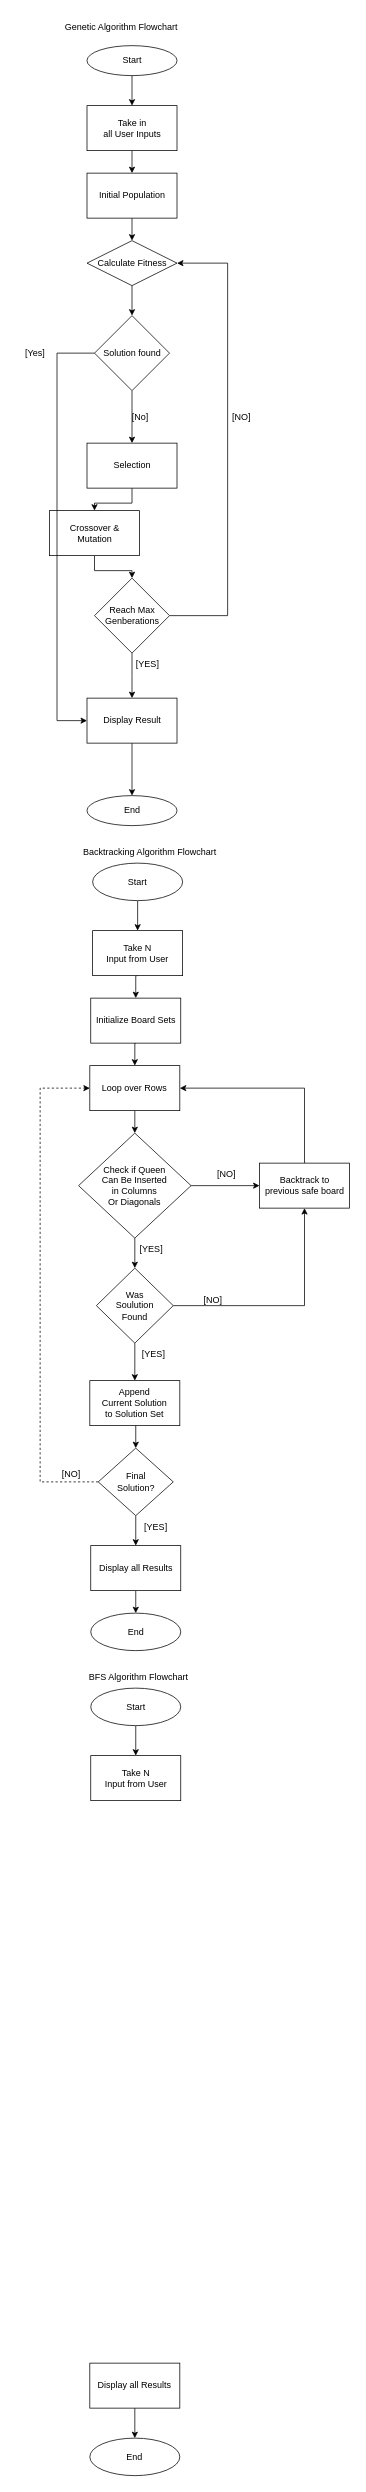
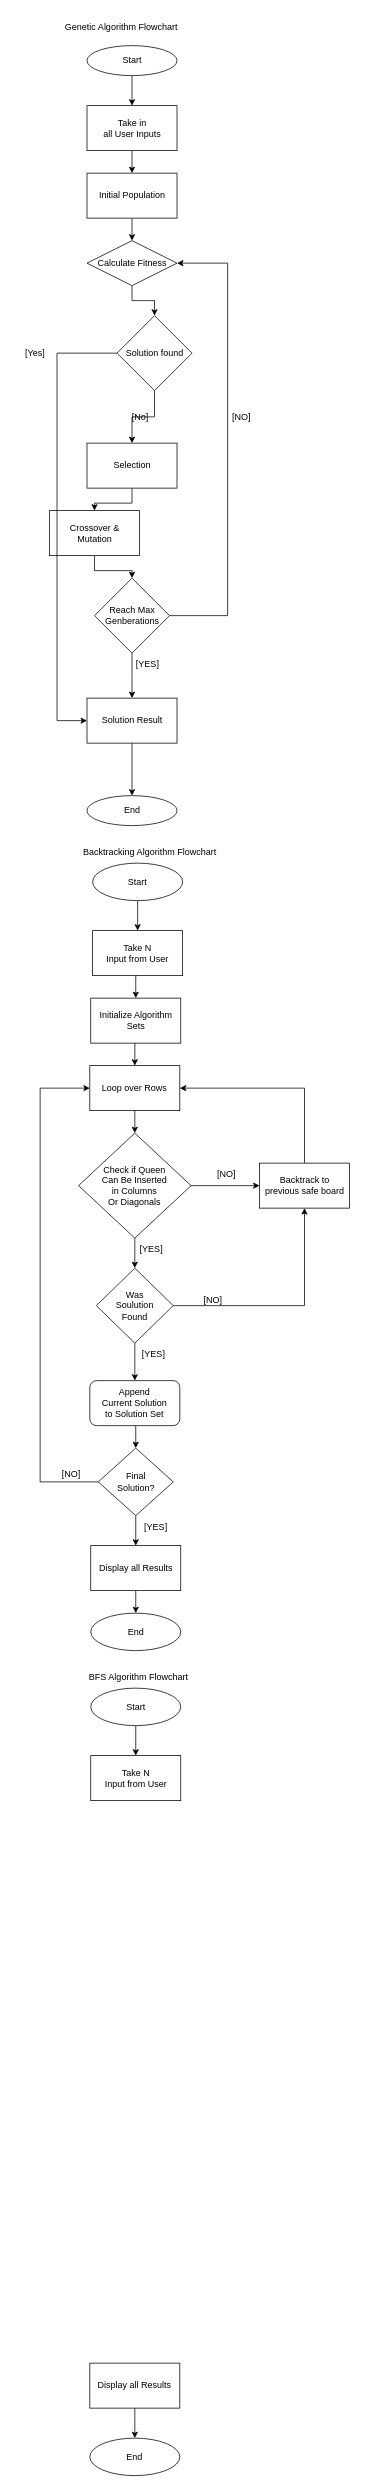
(132, 353) -> (155, 353)
(132, 720) -> (132, 720)
(136, 1020) -> (136, 1020)
(40, 1292) -> (40, 1292)
(135, 1403) -> (135, 1403)
